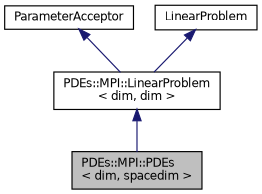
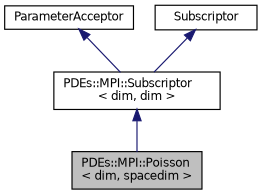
(206, 18) -> (206, 18)
(137, 91) -> (137, 91)
(137, 170) -> (137, 170)
